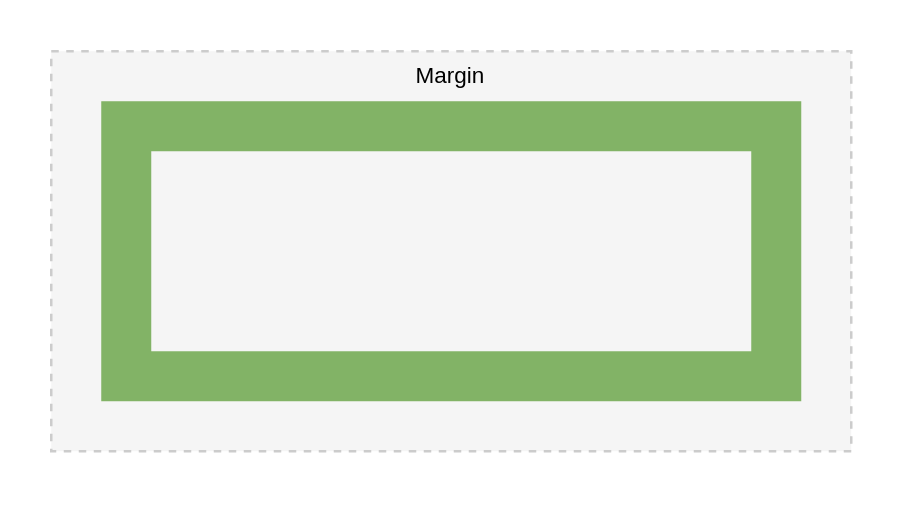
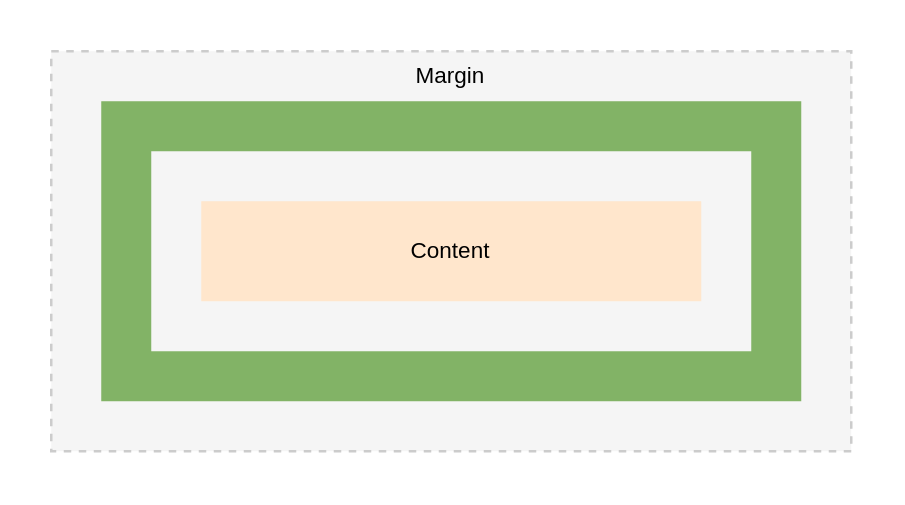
none -> (451, 251)
